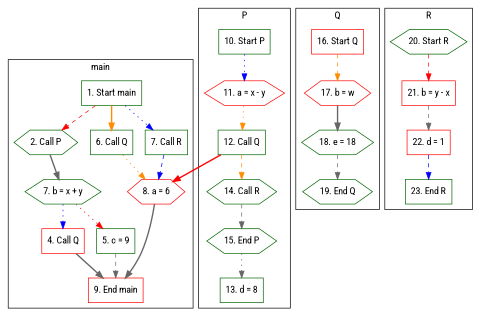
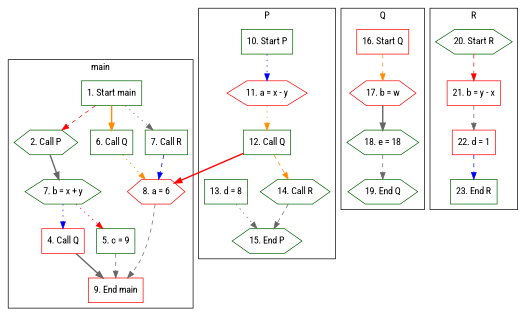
(136, 116) -> (136, 116)
(146, 240) -> (148, 240)
(242, 262) -> (244, 214)
